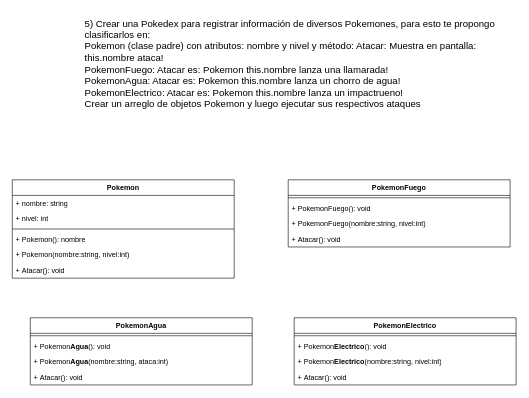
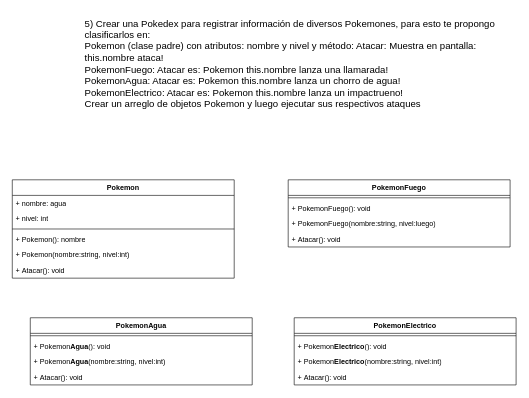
(44, 204) -> (41, 204)
(364, 224) -> (368, 224)
(106, 362) -> (104, 362)
